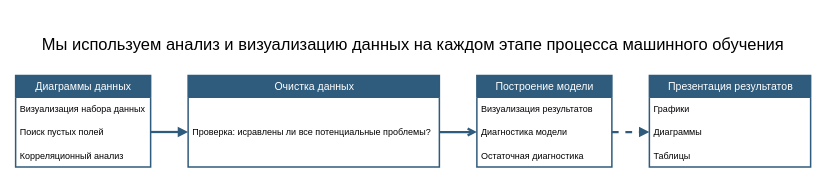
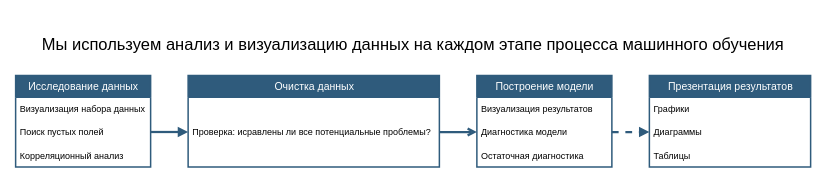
(83, 87) -> (83, 87)
